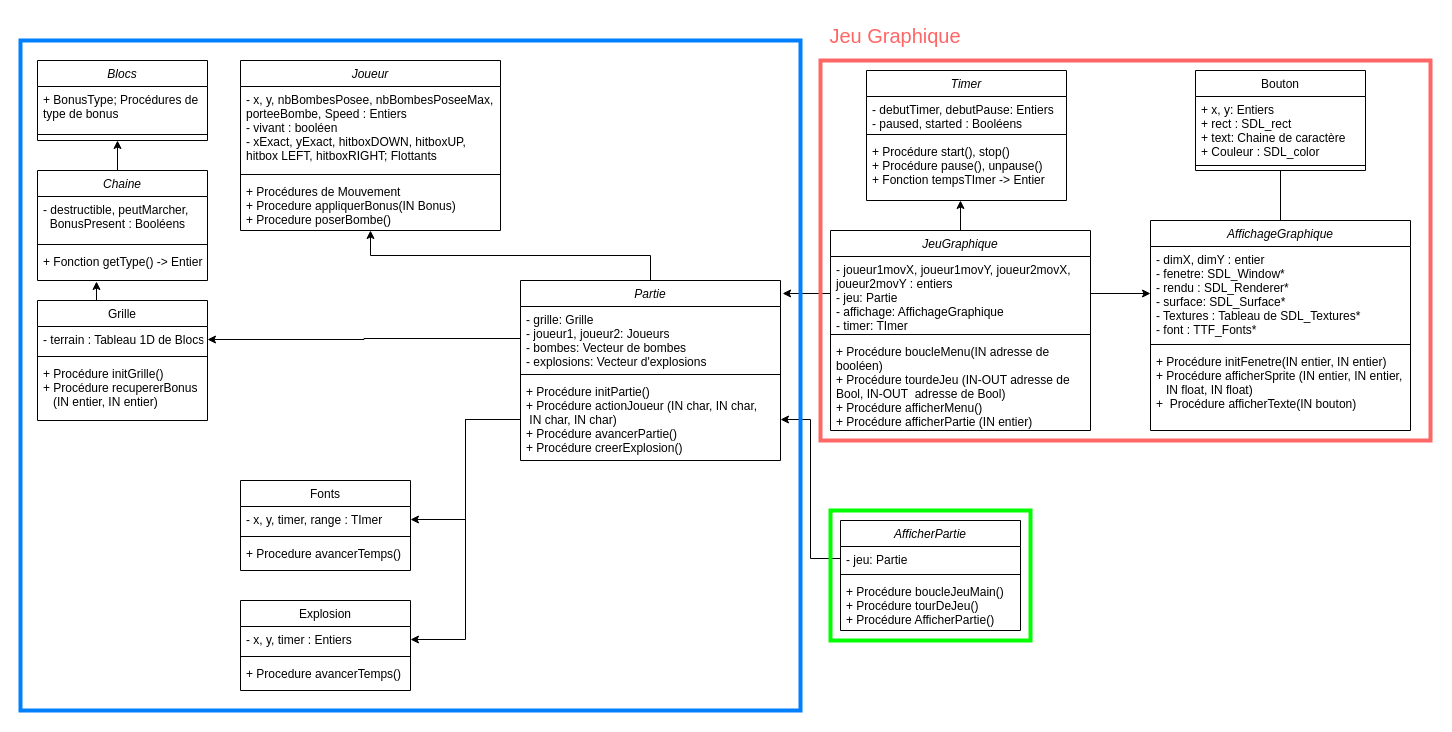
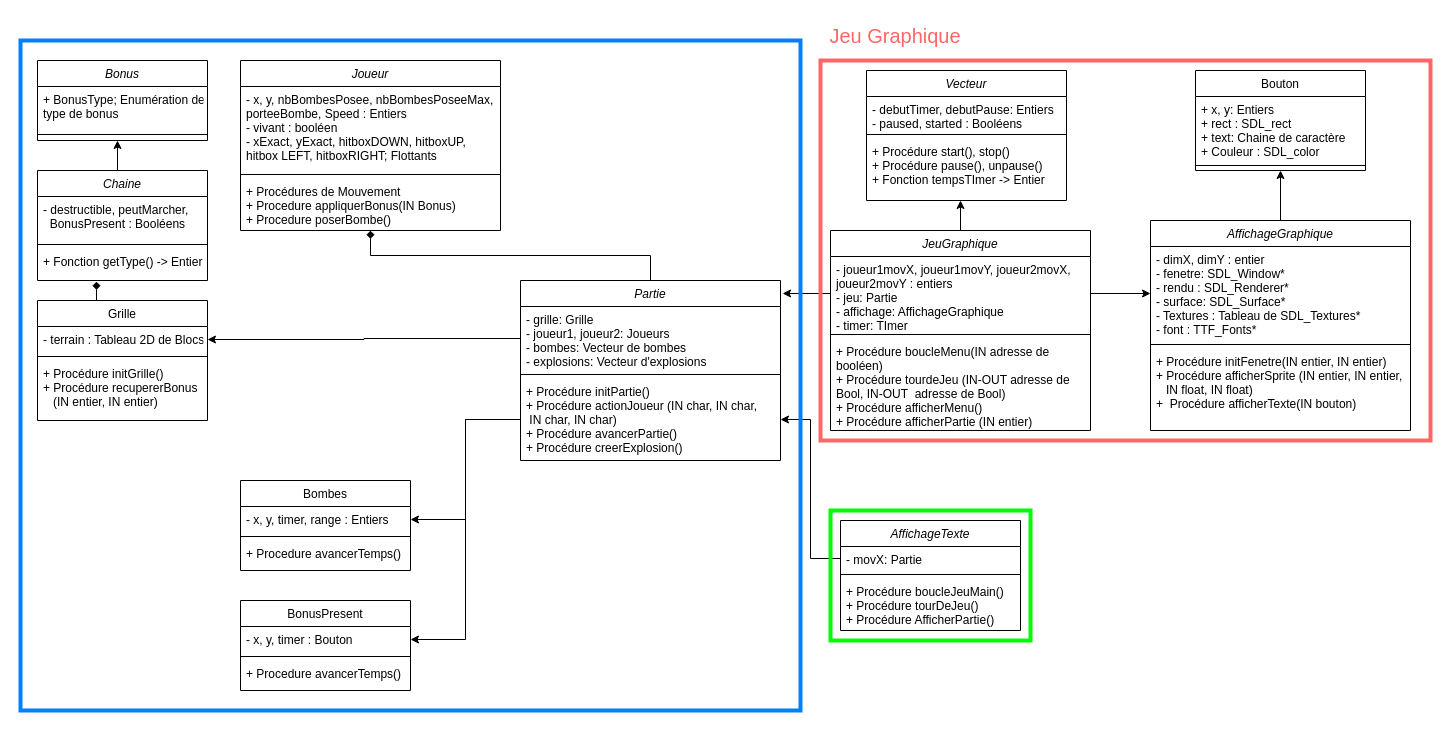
(122, 74) -> (122, 74)
(966, 84) -> (966, 84)
(124, 100) -> (126, 100)
(1281, 176) -> (1281, 178)
(371, 238) -> (371, 239)
(96, 289) -> (96, 290)
(132, 340) -> (132, 340)
(325, 494) -> (325, 494)
(323, 520) -> (328, 520)
(930, 534) -> (930, 534)
(883, 560) -> (887, 560)
(325, 614) -> (325, 614)
(308, 640) -> (306, 640)
